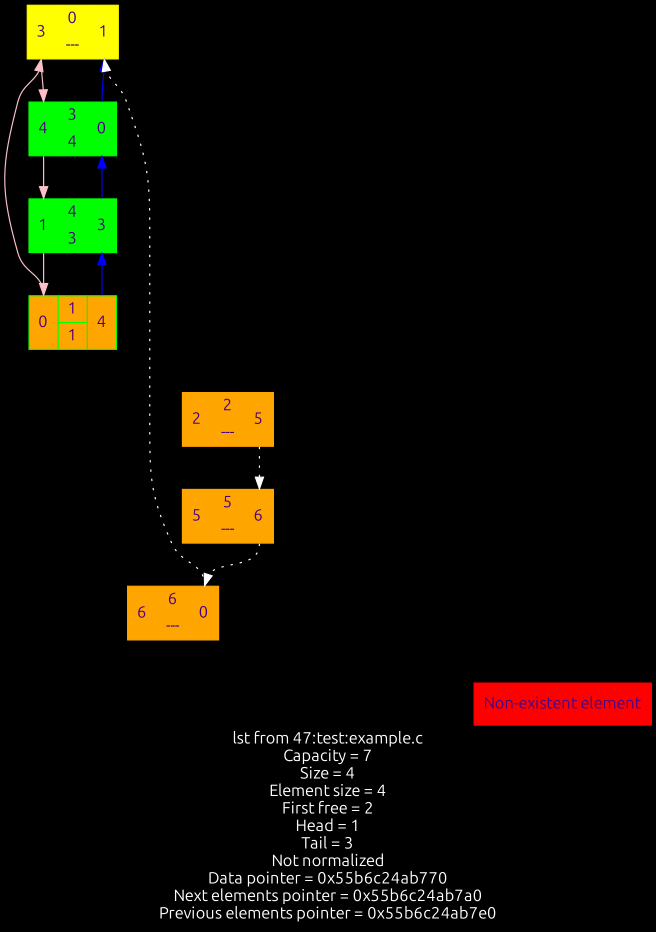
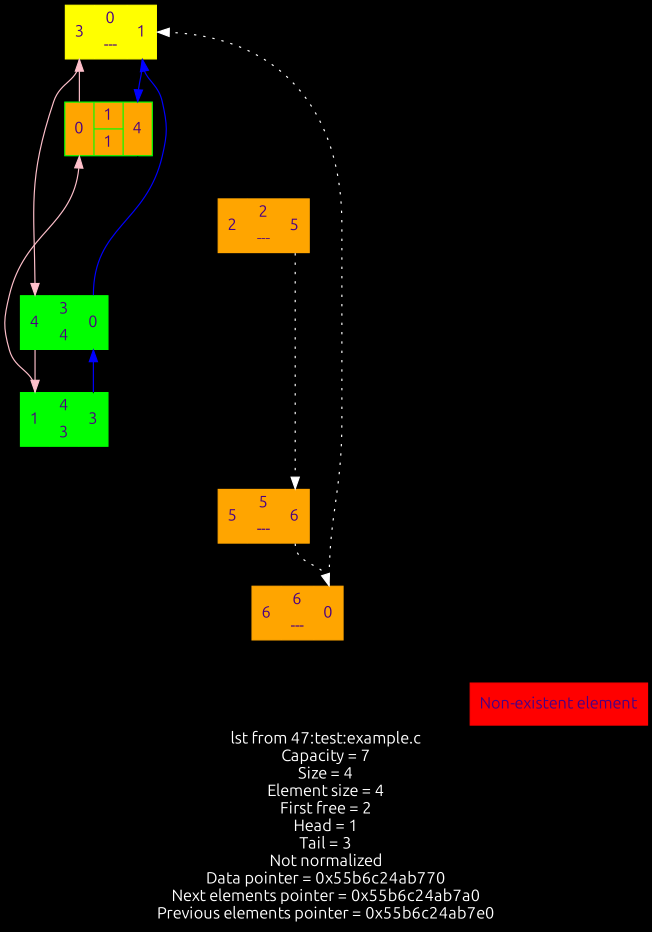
none -> (140, 79)
(102, 280) -> (136, 273)
